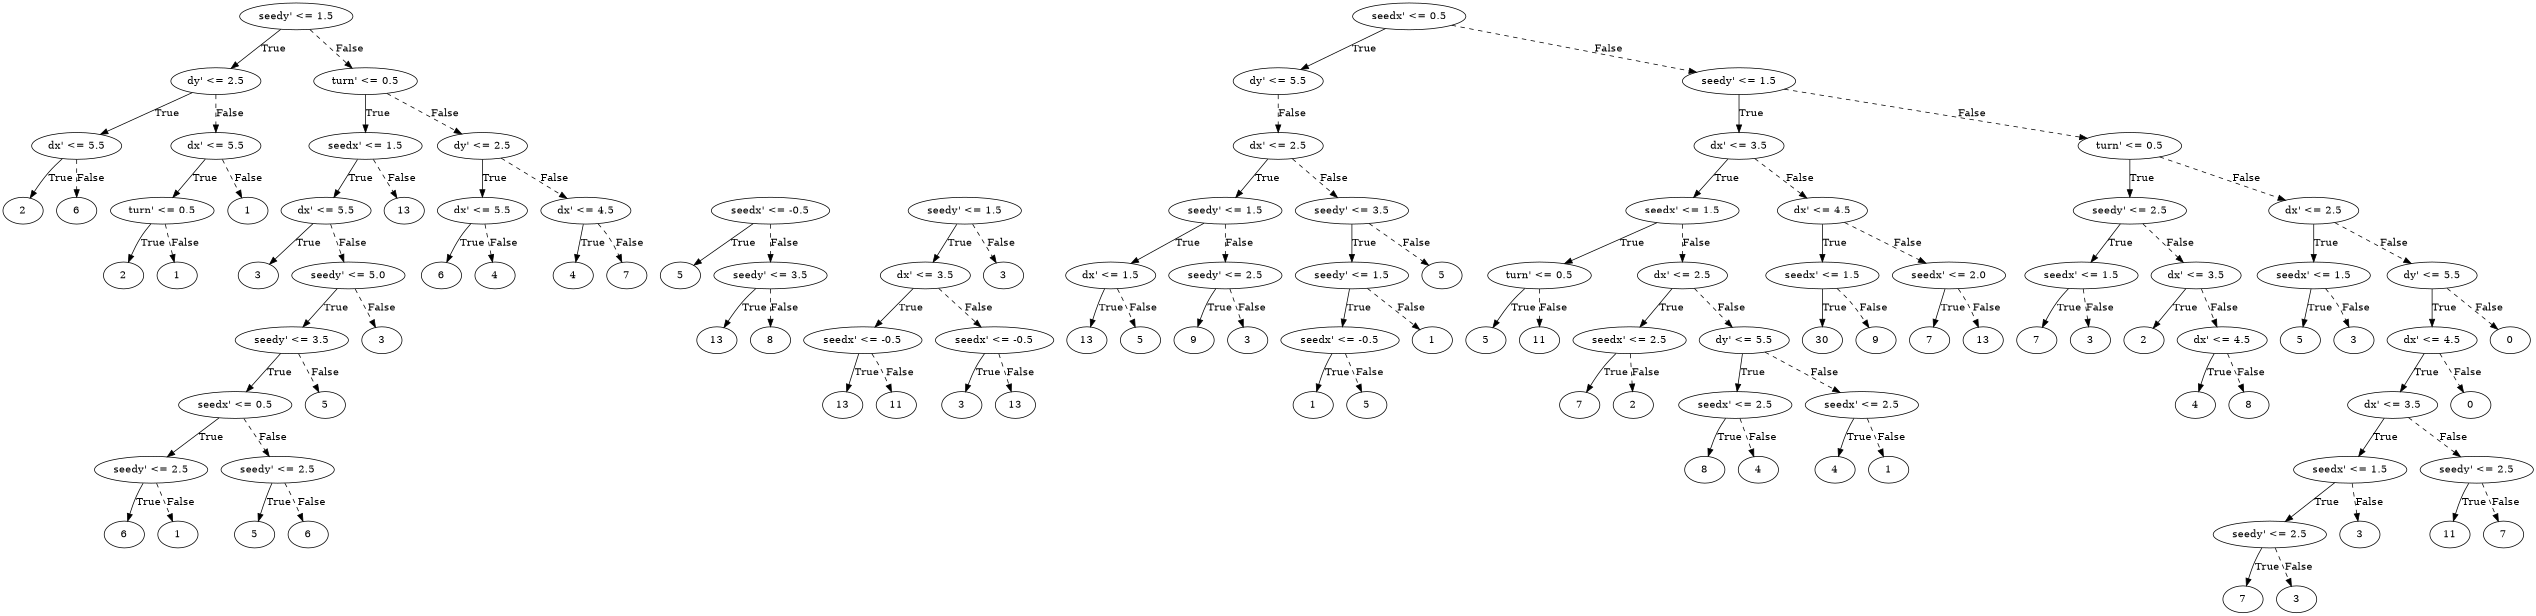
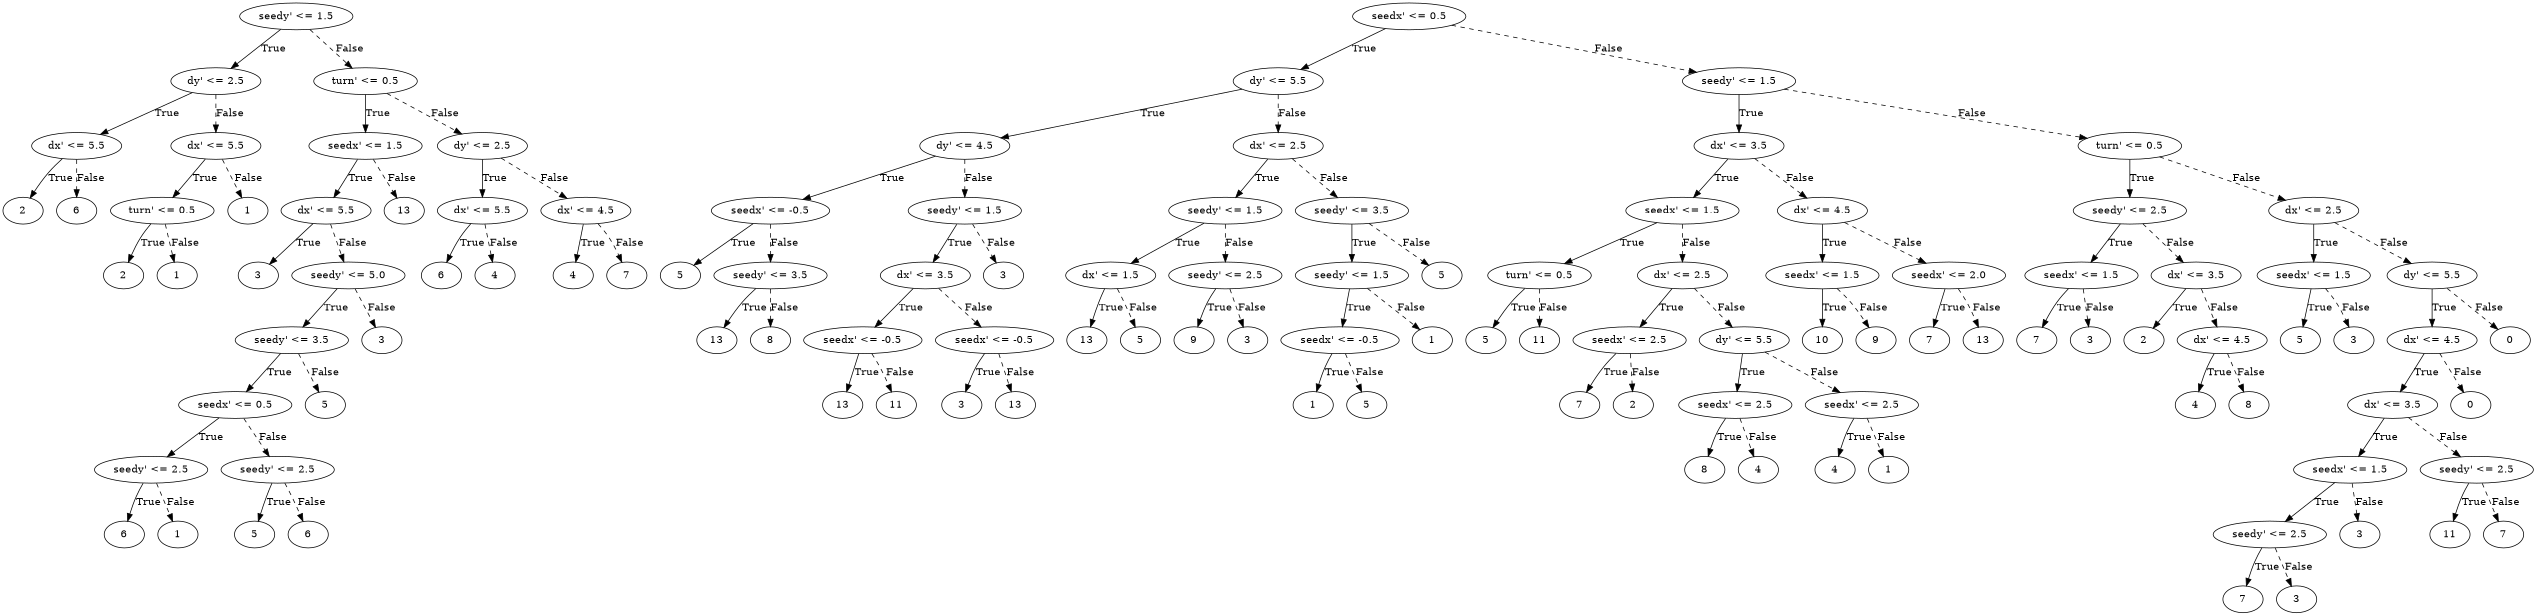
none -> (965, 146)
(1822, 340) -> (1822, 340)
